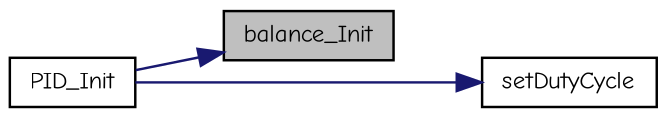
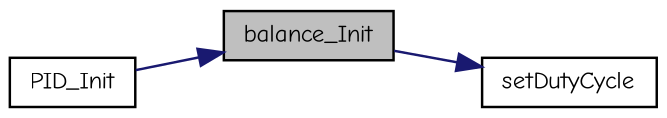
(296, 82) -> (426, 57)
